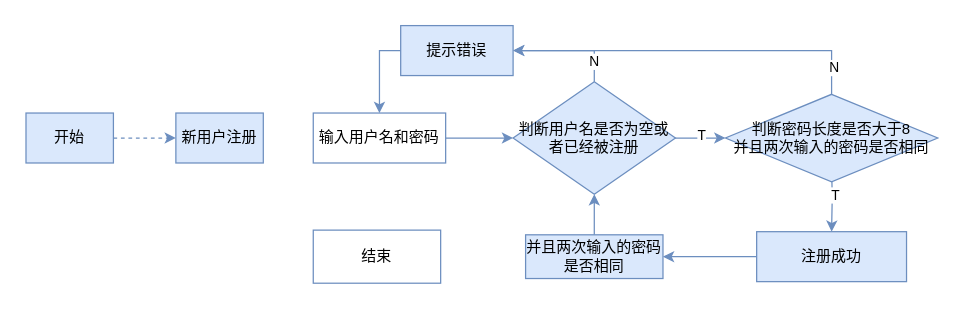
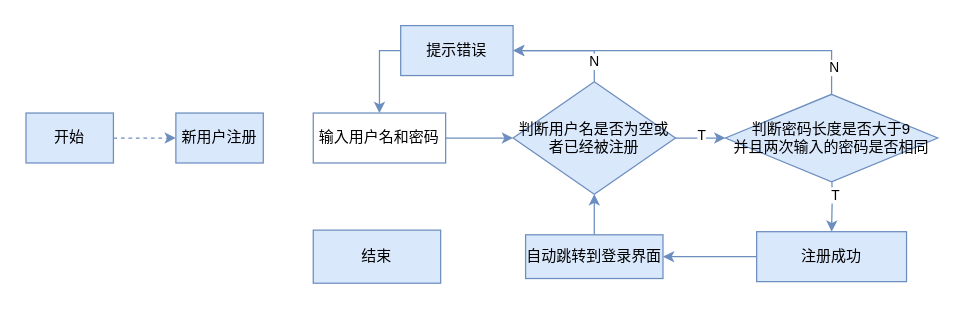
(832, 138) -> (832, 138)
(377, 257) -> (377, 257)
(594, 257) -> (594, 257)
